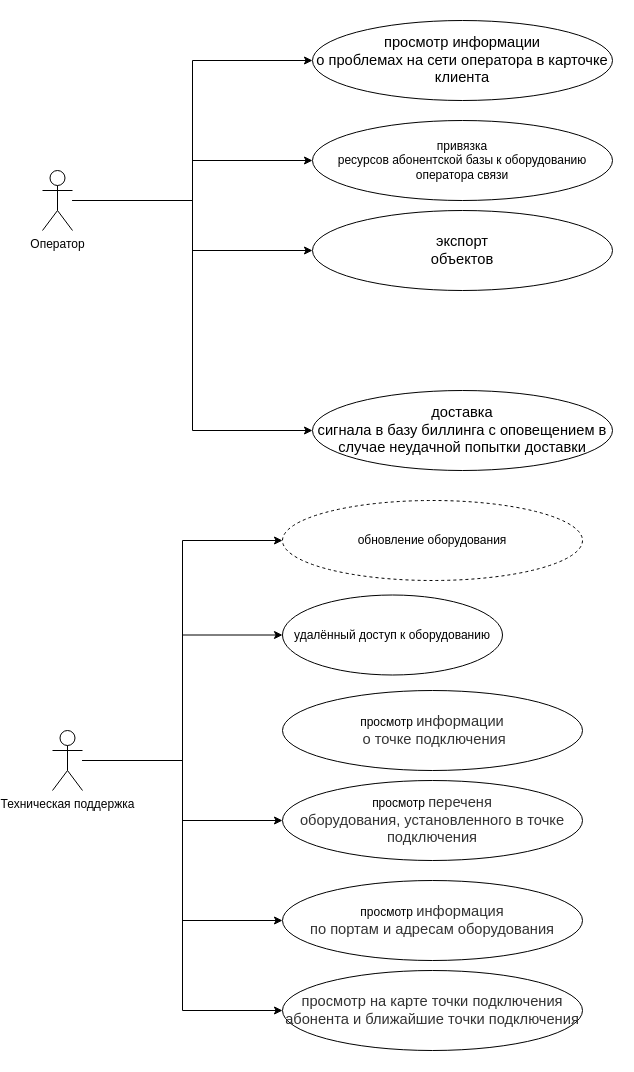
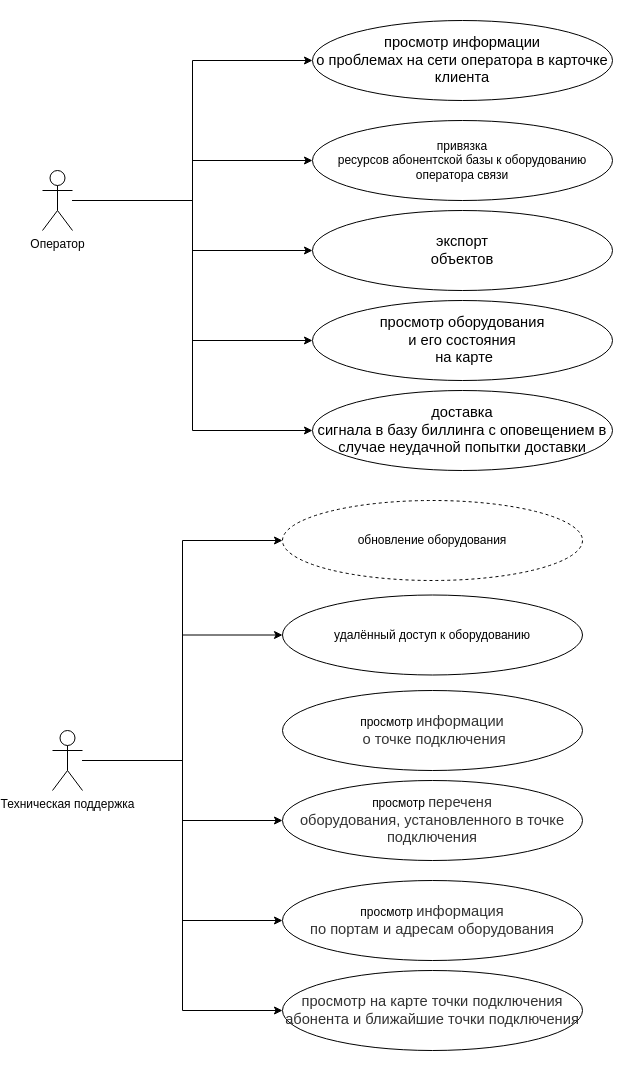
none -> (250, 341)
none -> (463, 341)
(393, 635) -> (433, 635)
